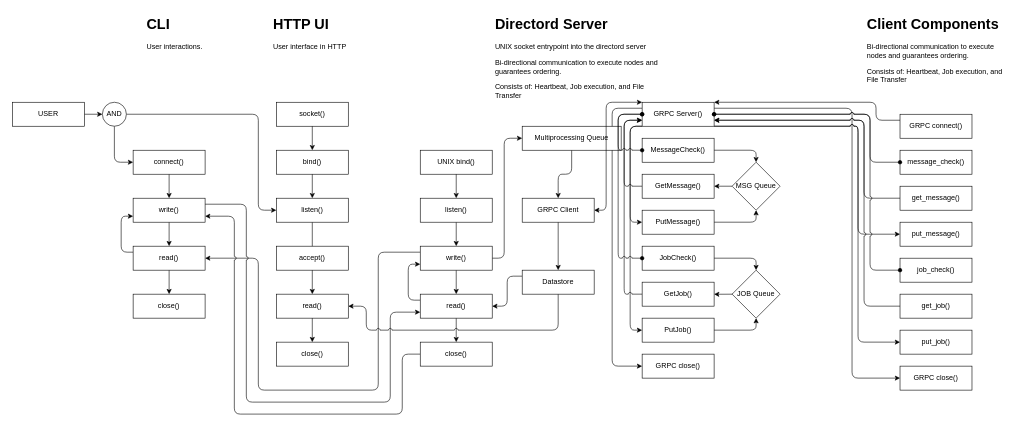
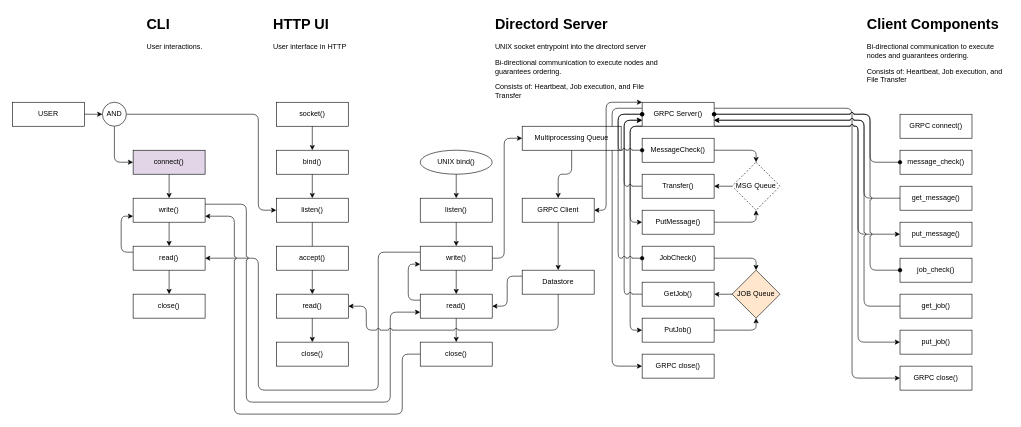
(878, 119) -> none
(169, 162) -> (169, 162)
(456, 162) -> (456, 162)
(678, 186) -> (678, 186)
(756, 186) -> (756, 186)
(756, 294) -> (756, 294)
